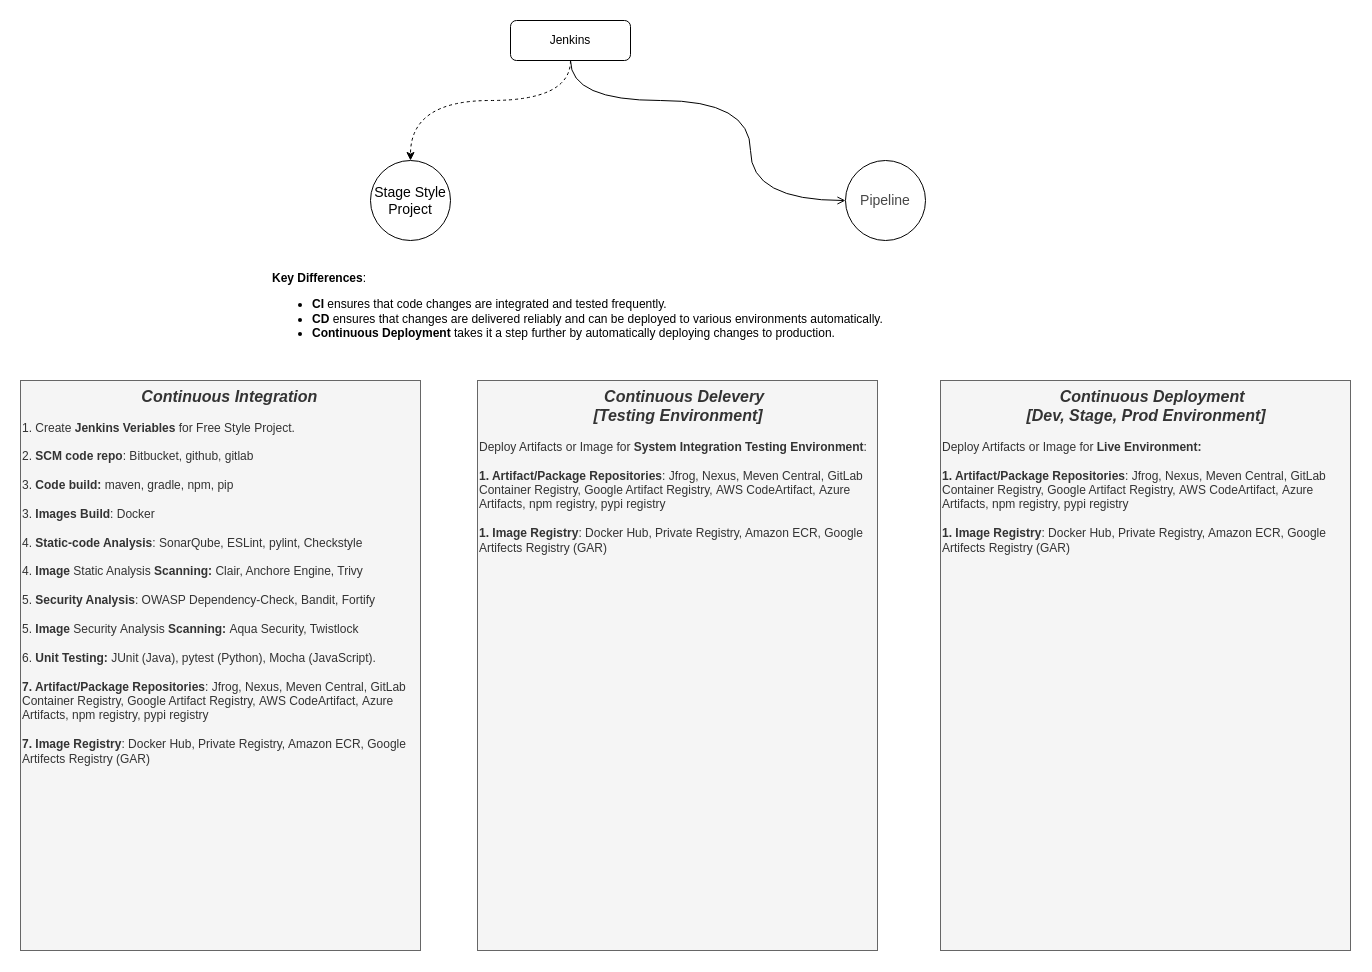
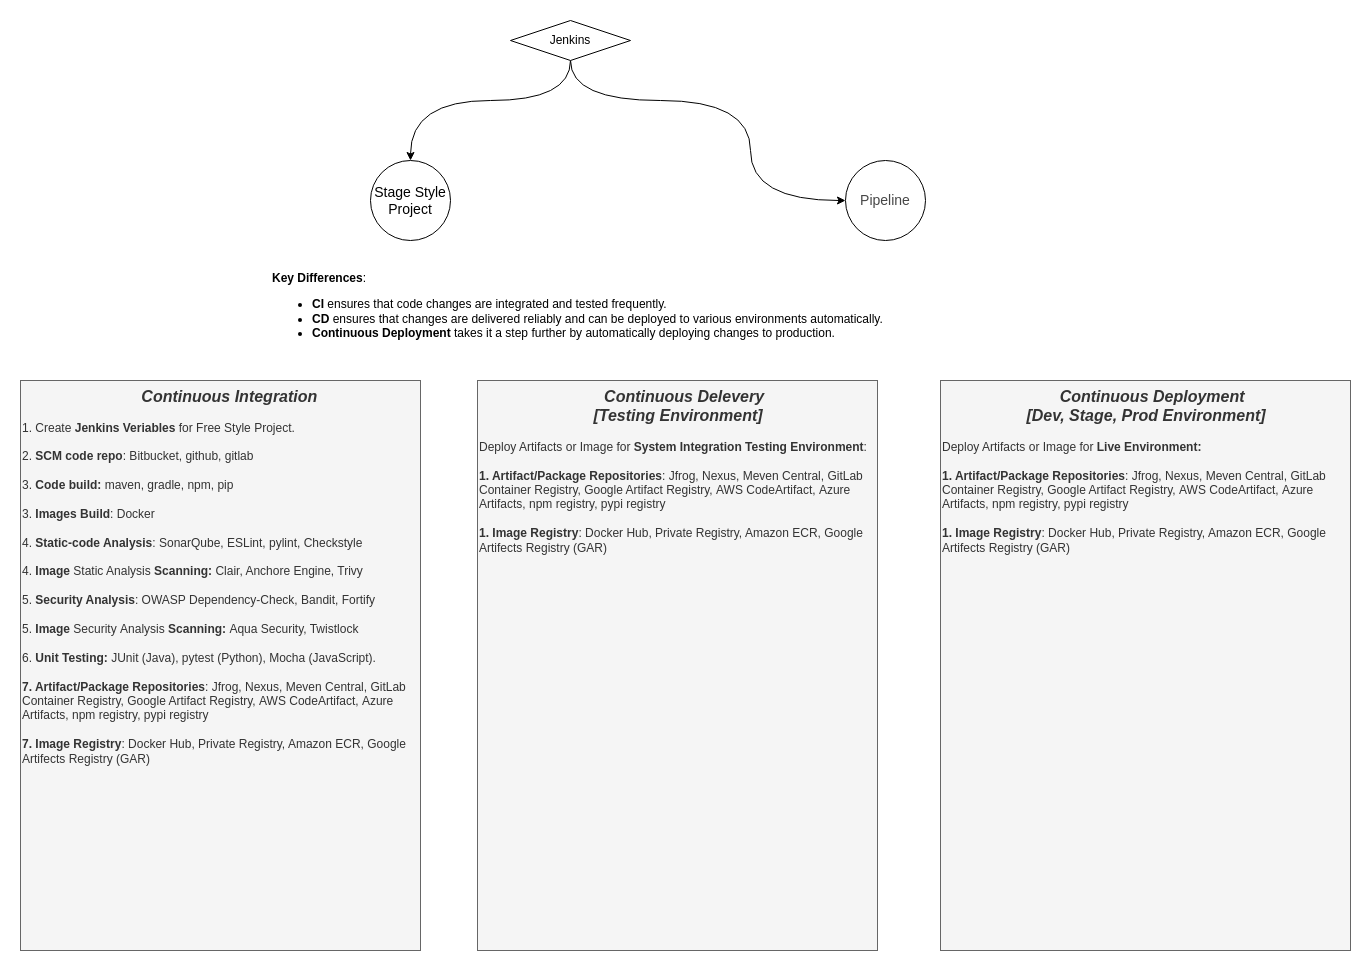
(571, 41) -> (571, 41)
(481, 101) -> (481, 101)
(839, 200) -> (837, 200)
